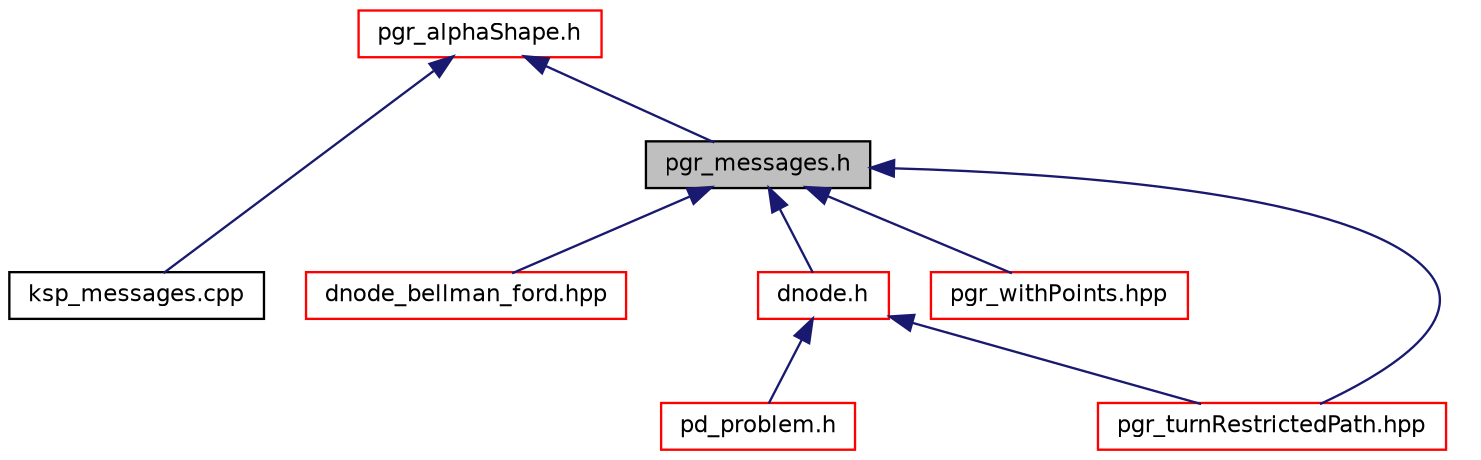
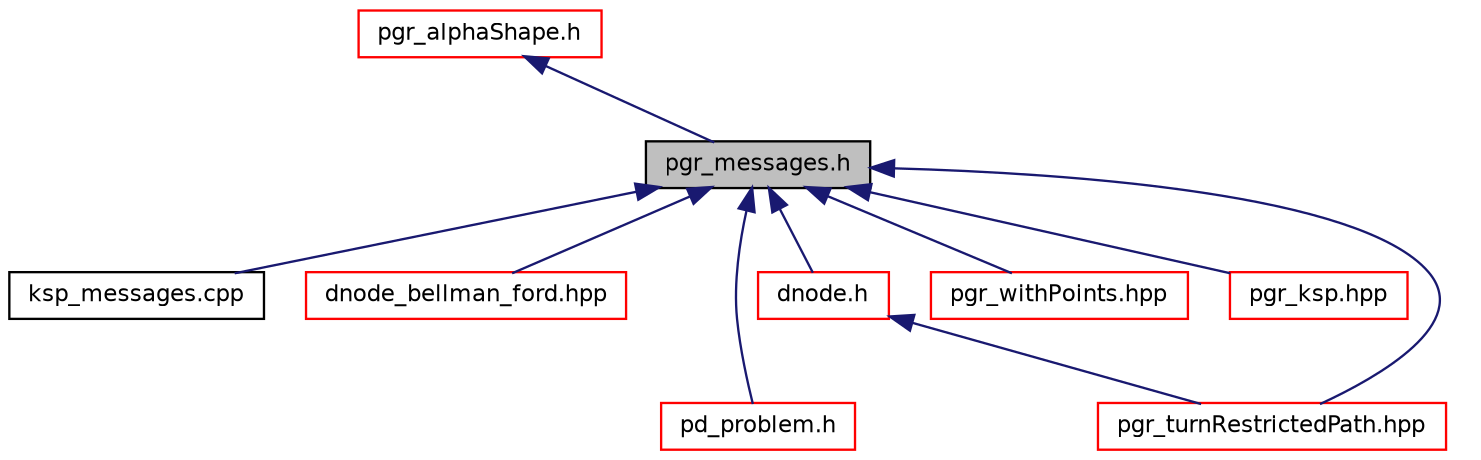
(299, 172) -> (435, 233)
none -> (1319, 296)
(785, 372) -> (736, 308)
